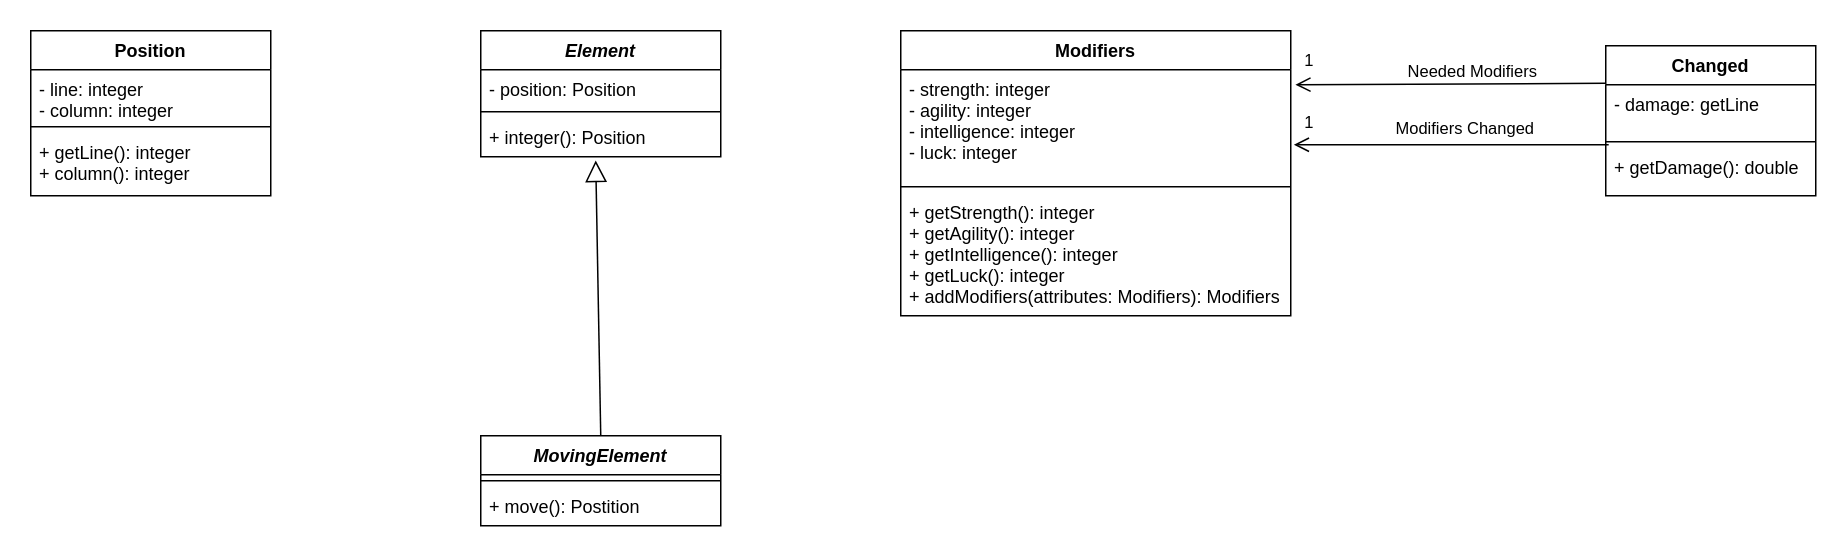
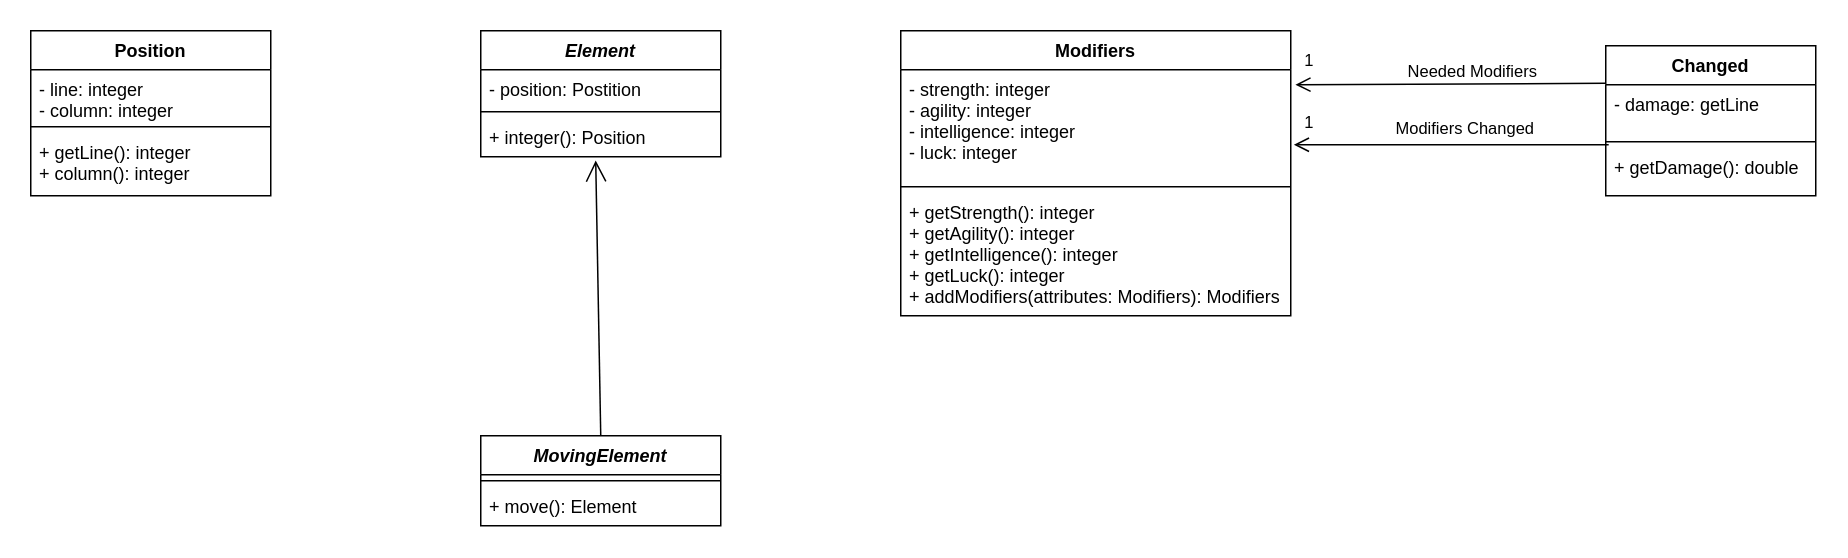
(573, 90) -> (578, 90)
(596, 183) -> (596, 174)
(573, 507) -> (565, 507)
